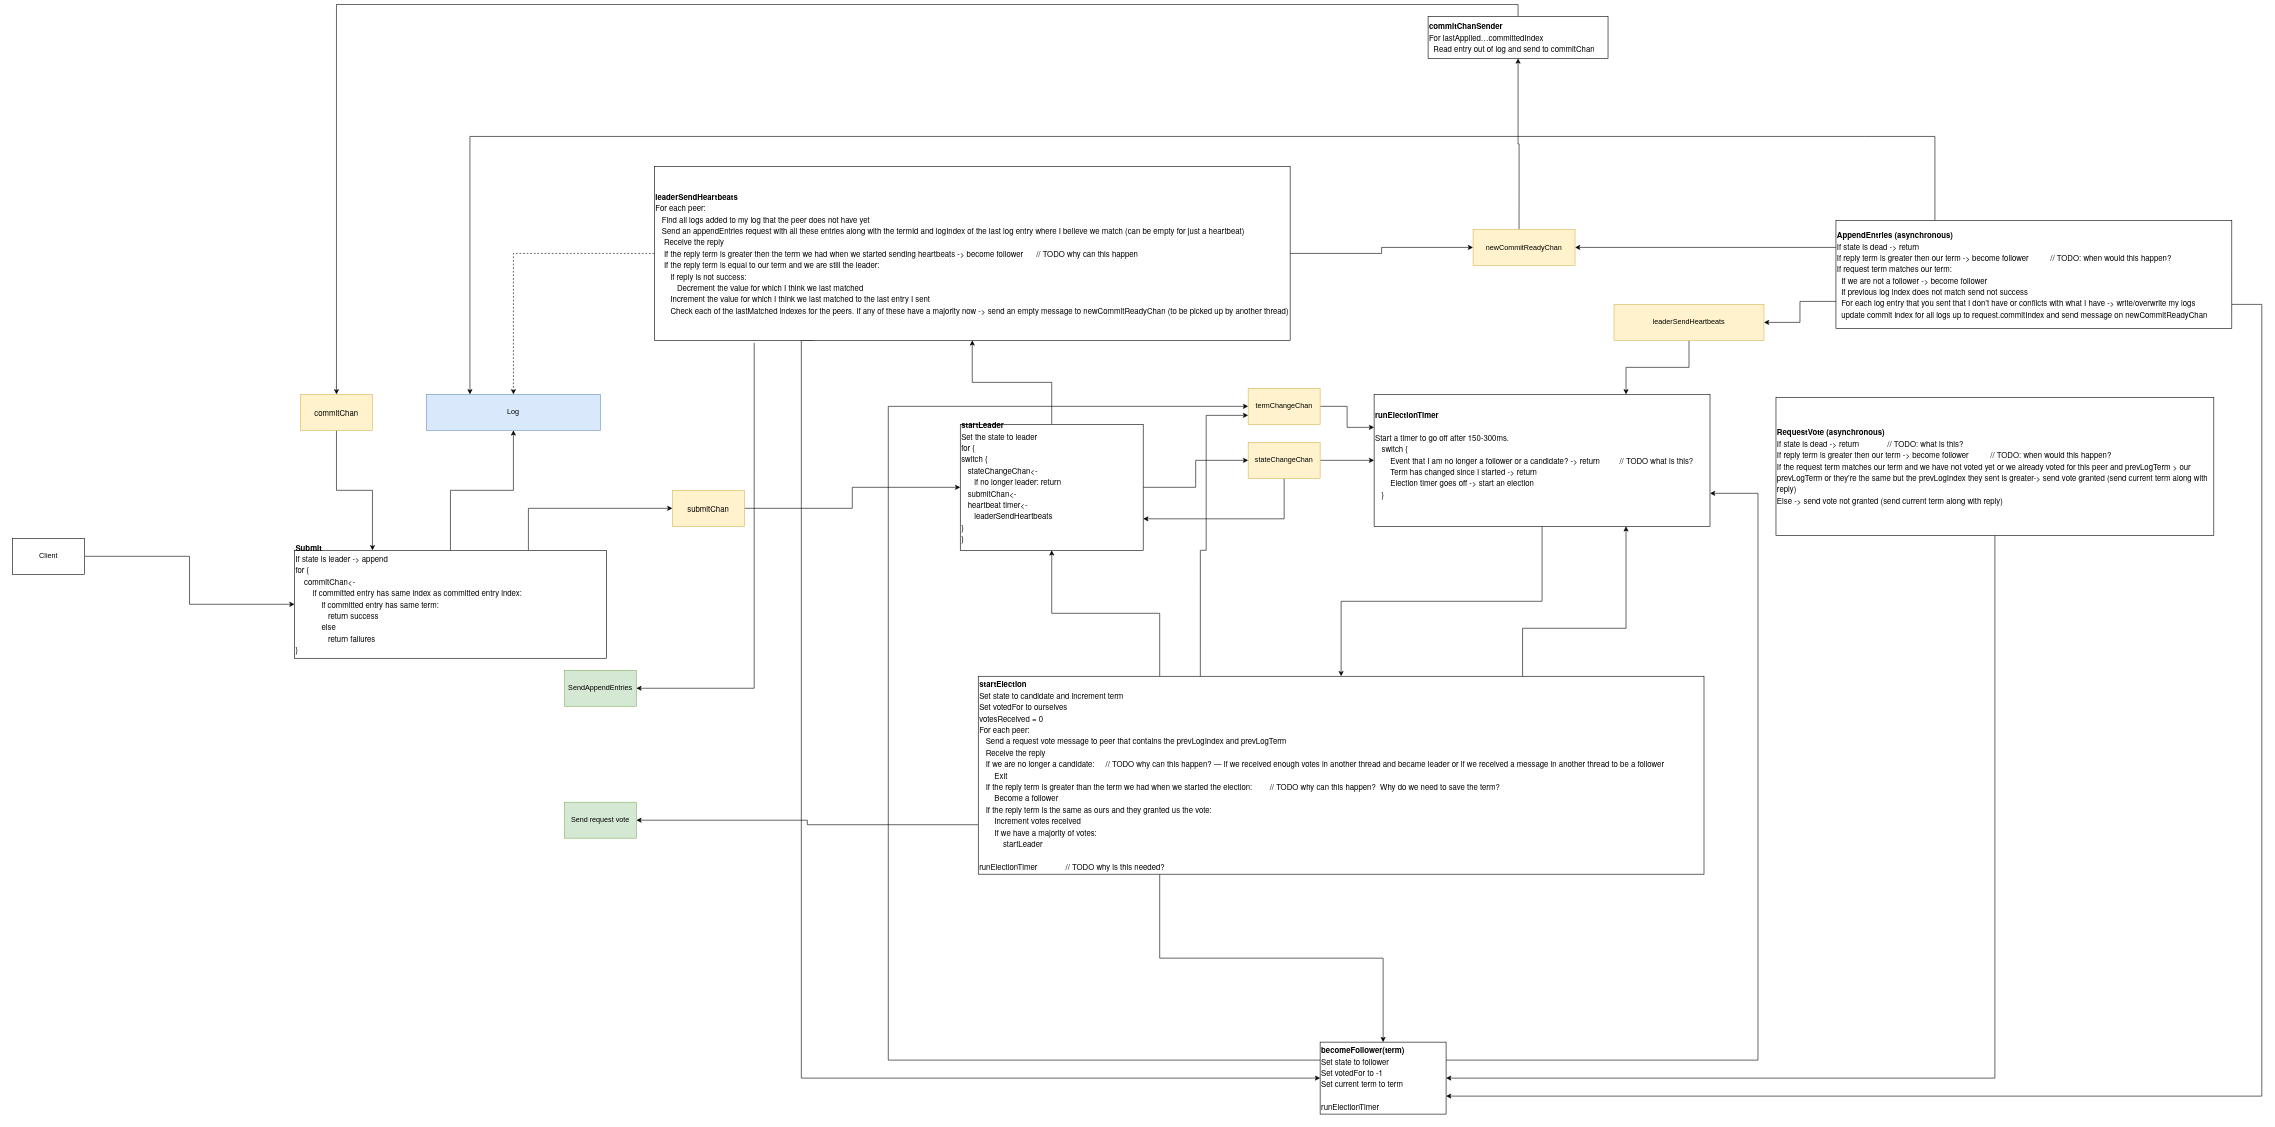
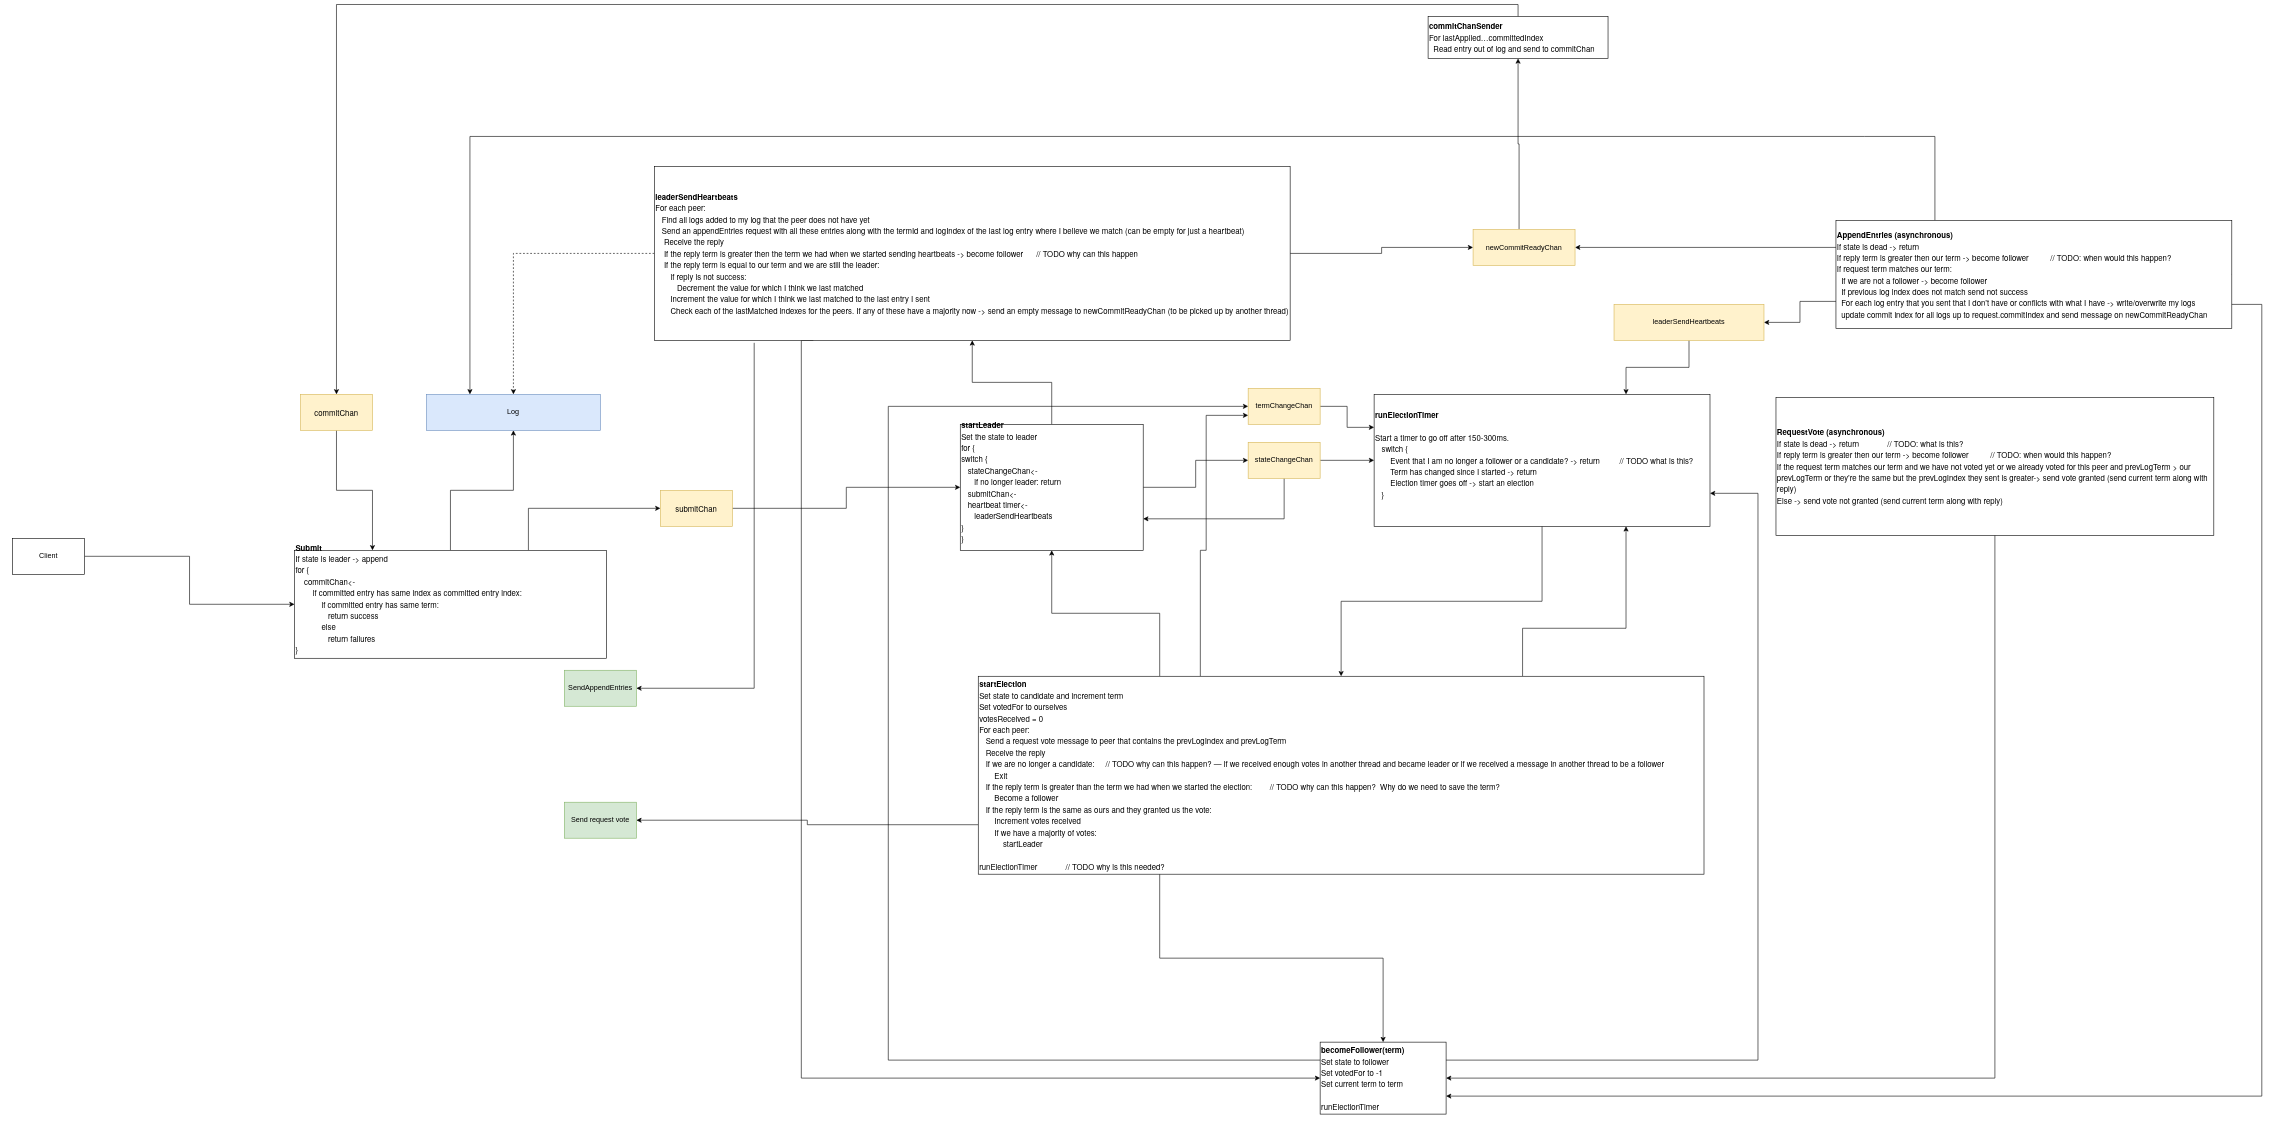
(708, 509) -> (696, 509)
